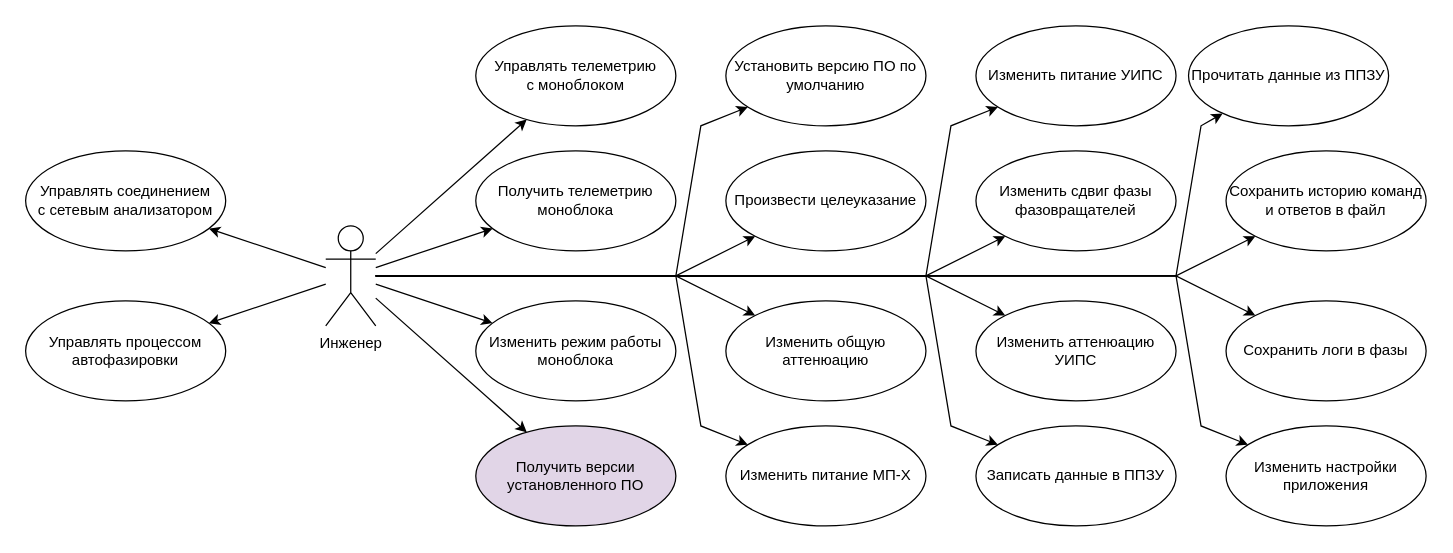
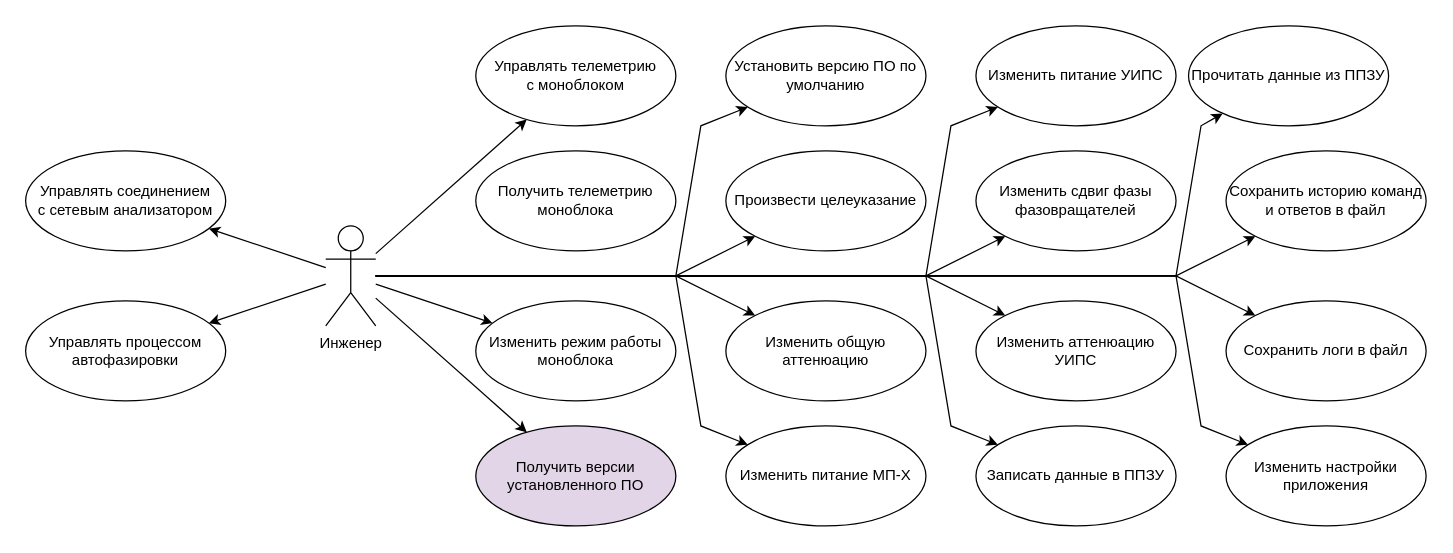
(430, 249) -> none
(1326, 351) -> (1326, 351)
